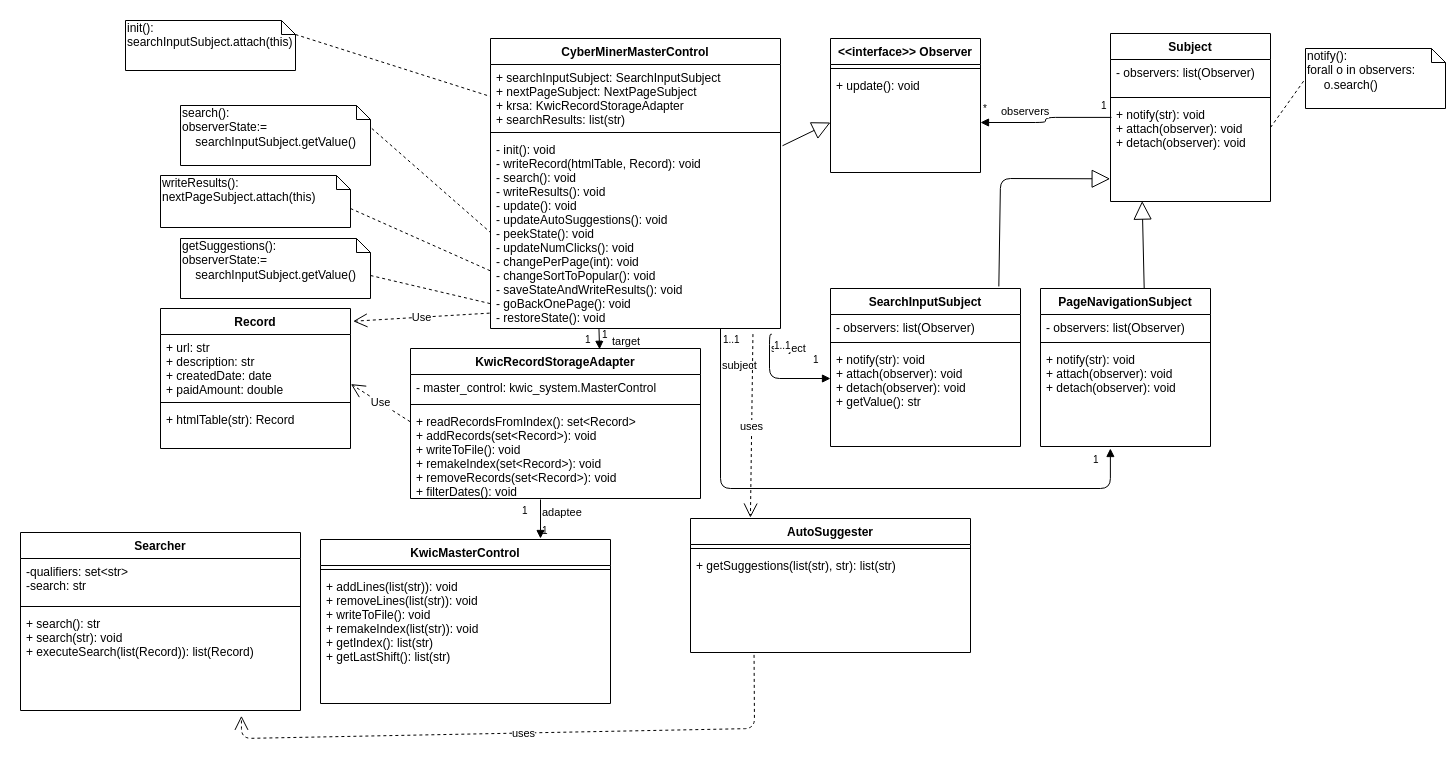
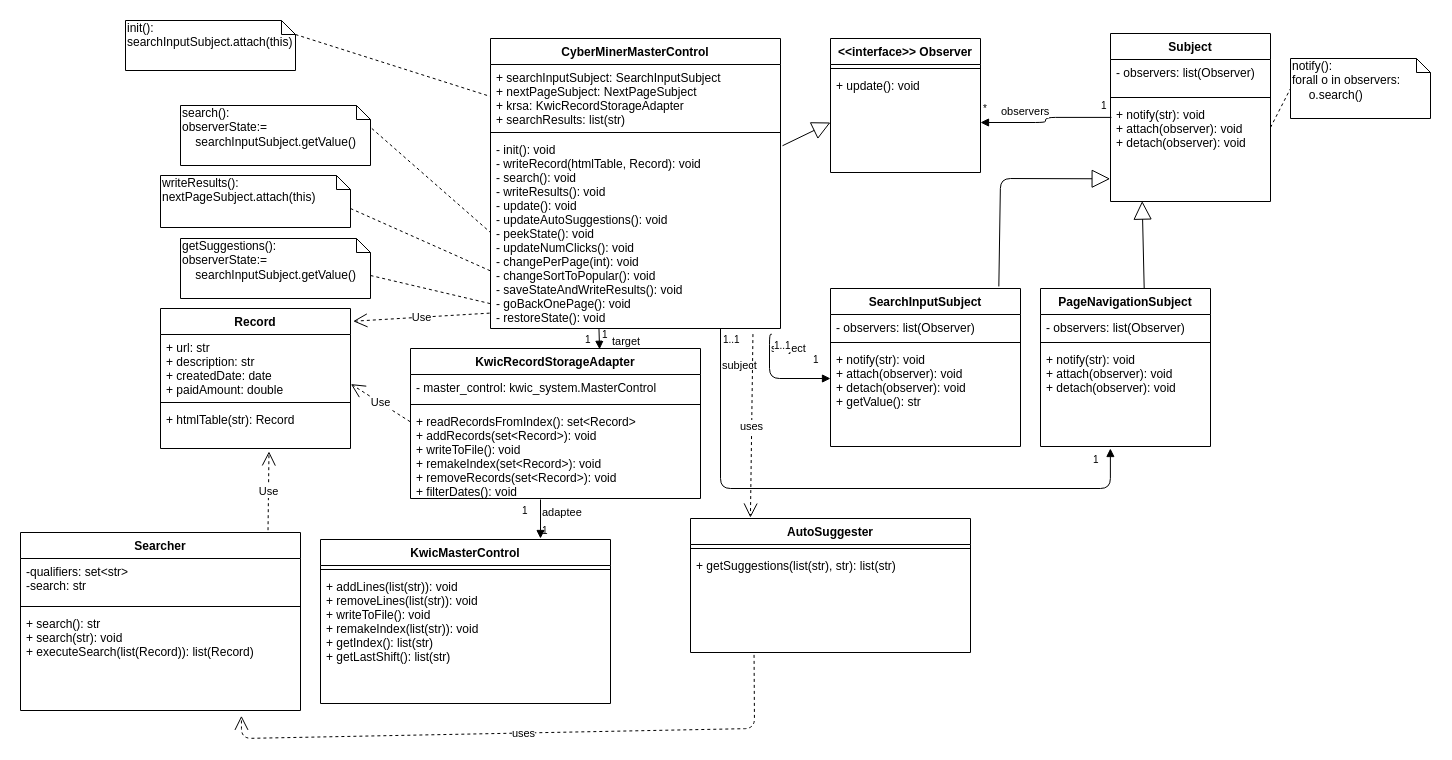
(1376, 79) -> (1361, 89)
none -> (268, 492)
